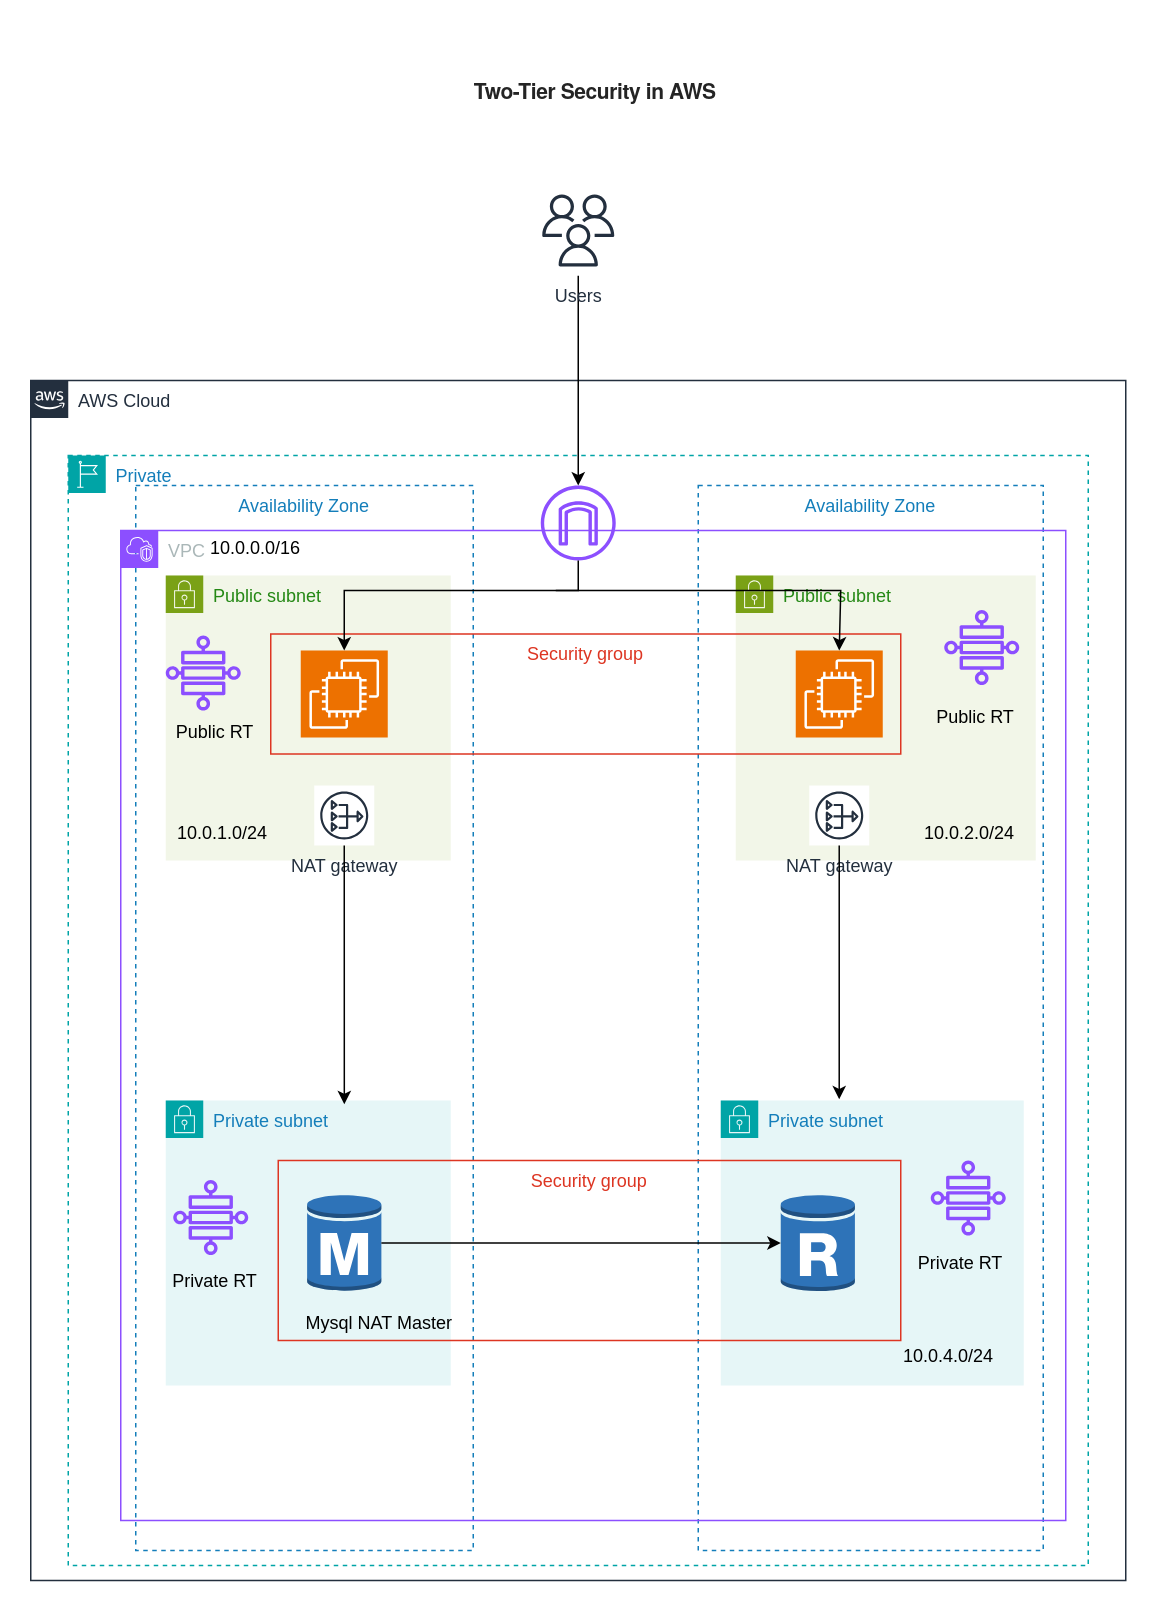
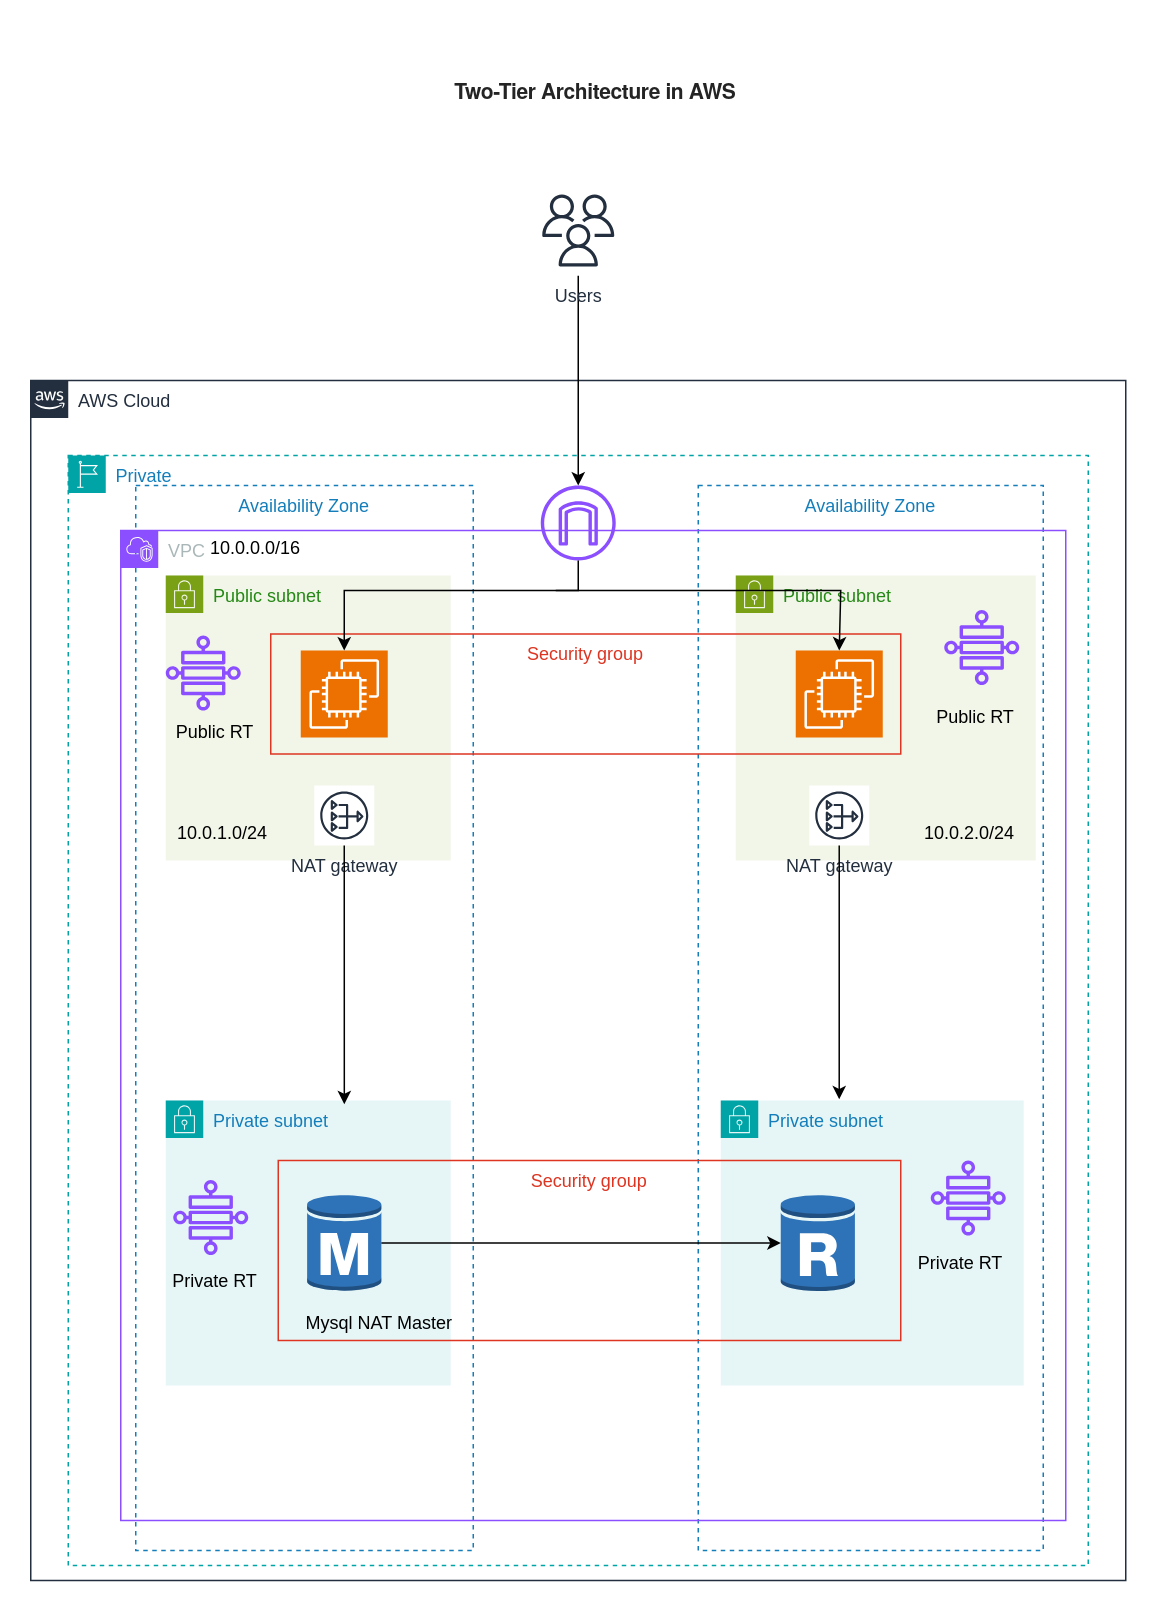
(596, 89) -> (596, 89)
(949, 1357) -> none
